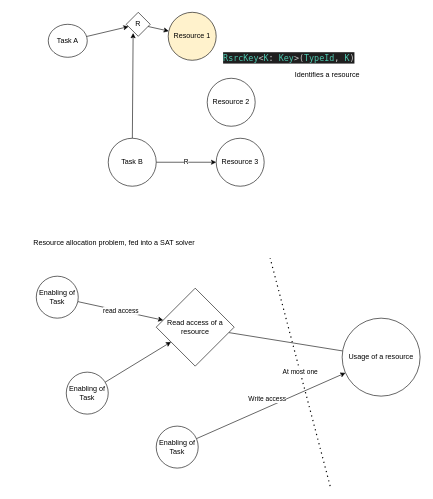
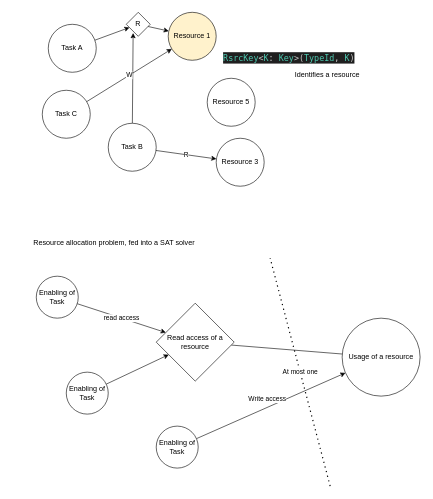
(68, 41) -> (72, 48)
none -> (128, 76)
(231, 102) -> (231, 102)
none -> (66, 114)
(132, 162) -> (132, 147)
(195, 327) -> (195, 342)
